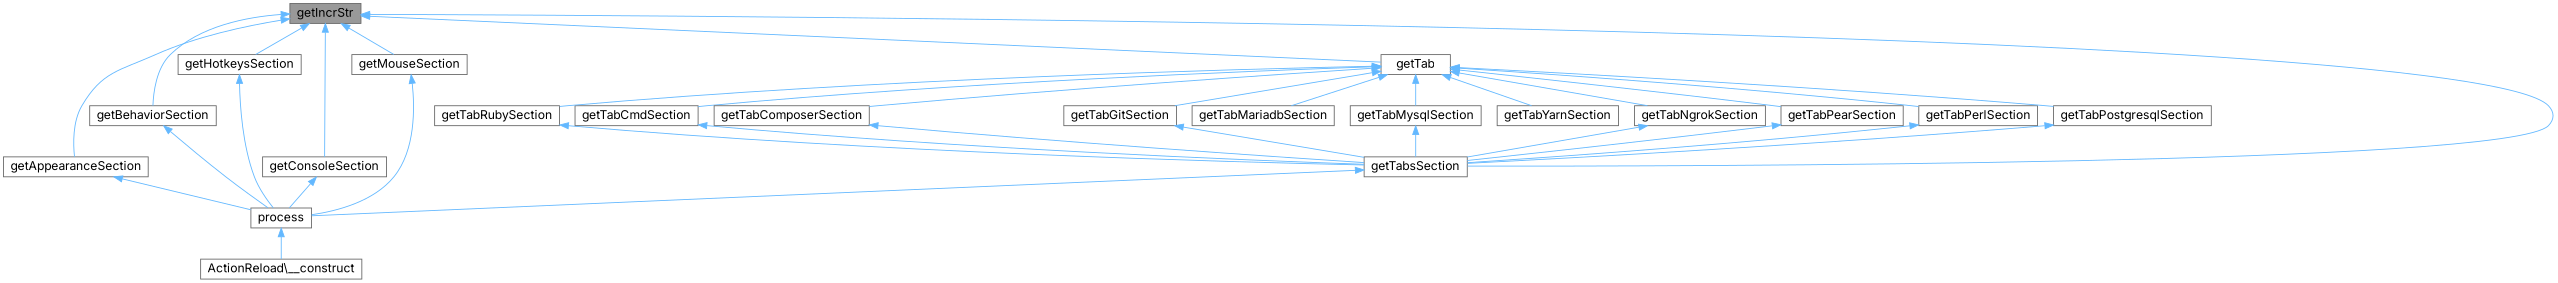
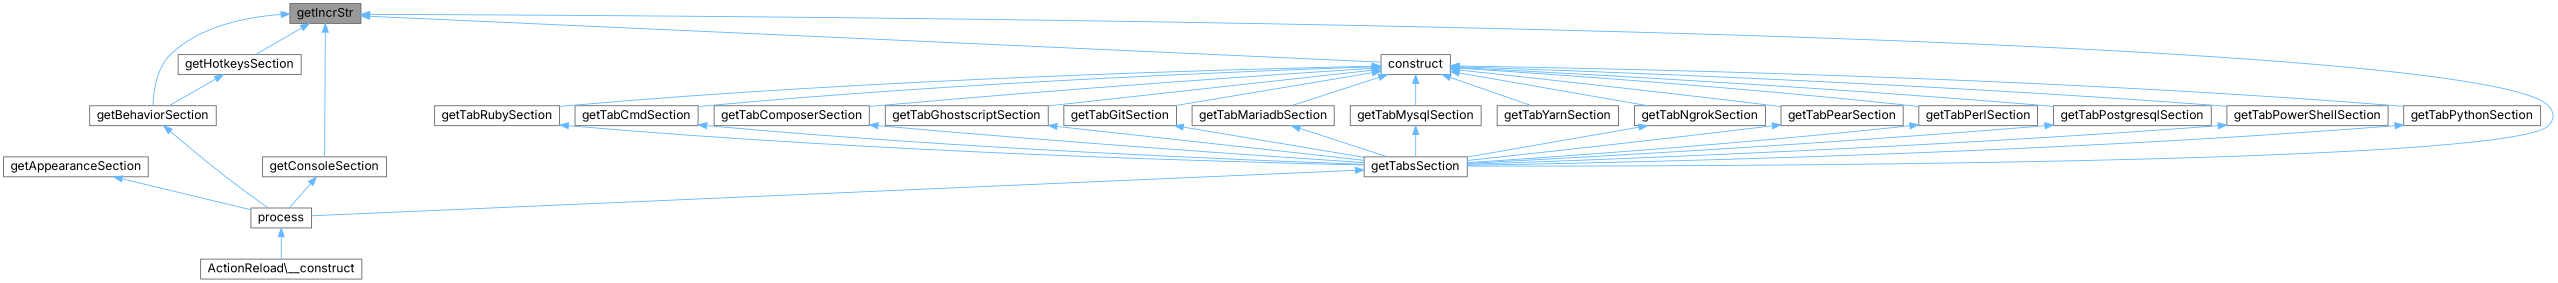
(149, 57) -> none
(410, 65) -> none
(1416, 65) -> (1416, 65)
none -> (967, 116)
none -> (2308, 116)
none -> (2472, 116)
none -> (1344, 143)
(246, 149) -> (192, 92)
